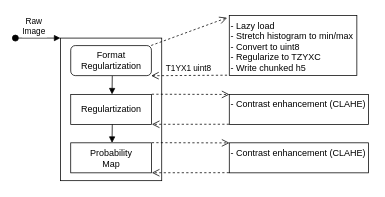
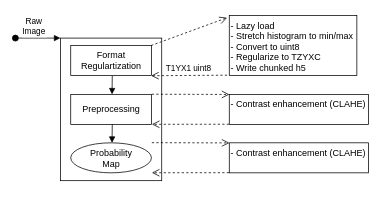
(111, 60) -> (111, 60)
(111, 109) -> (111, 109)
(111, 158) -> (111, 158)
